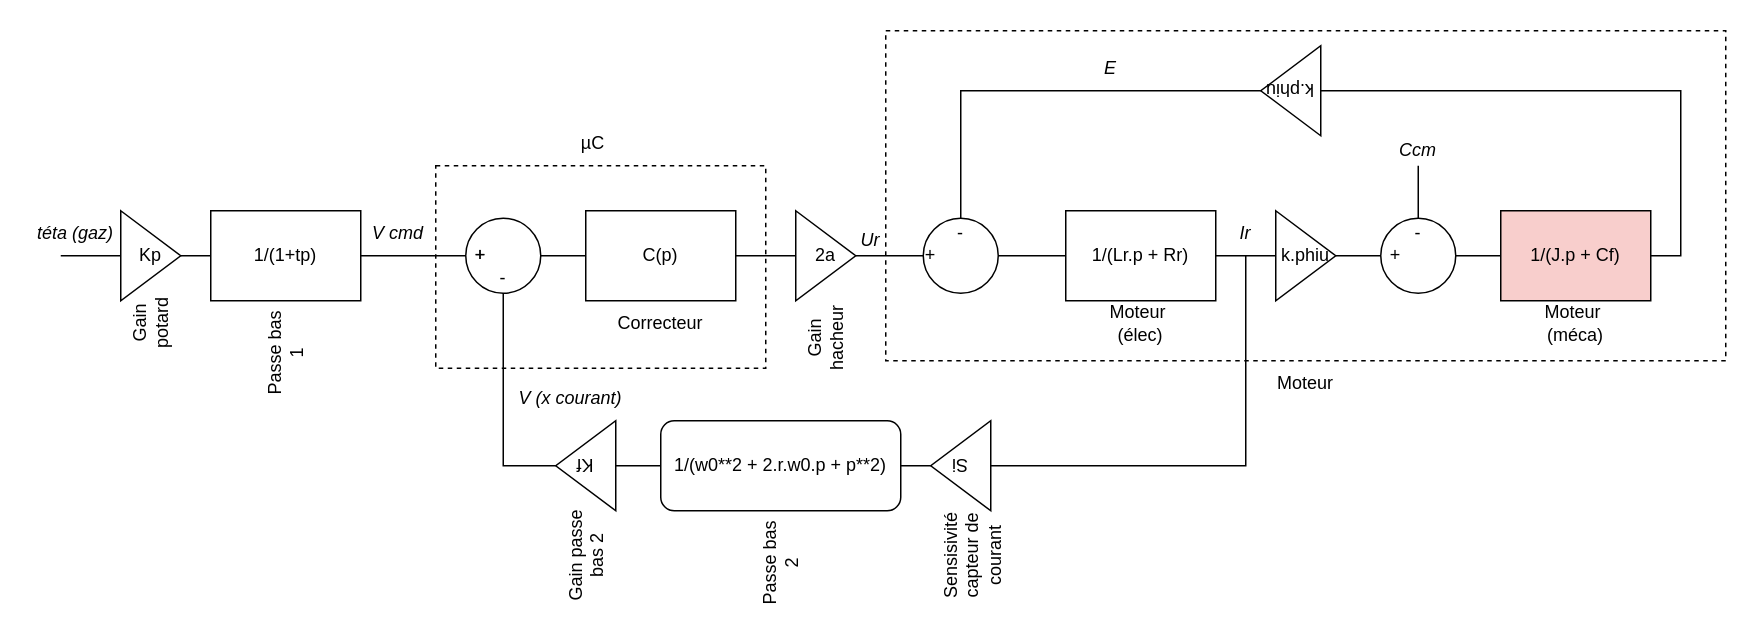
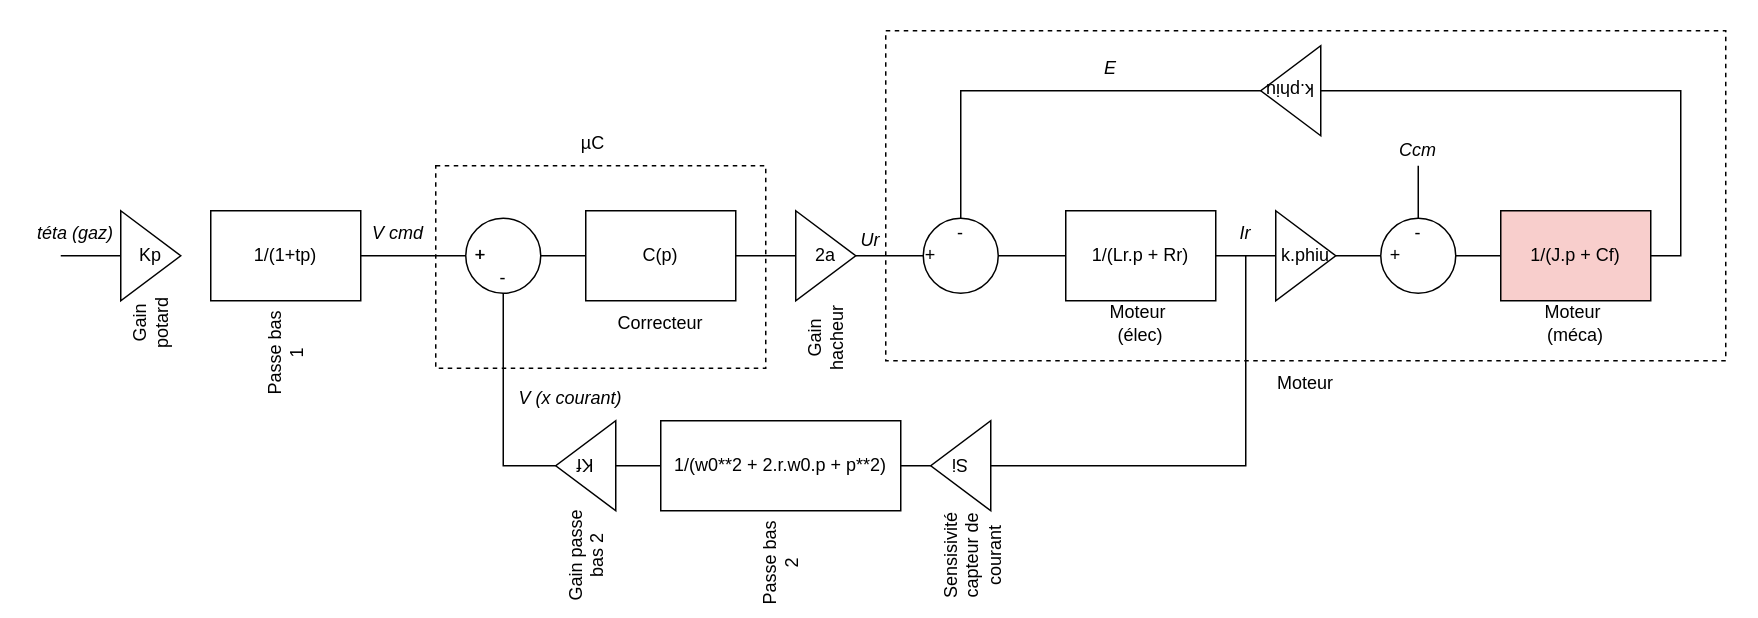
(196, 256) -> none
(781, 466) -> (781, 466)
